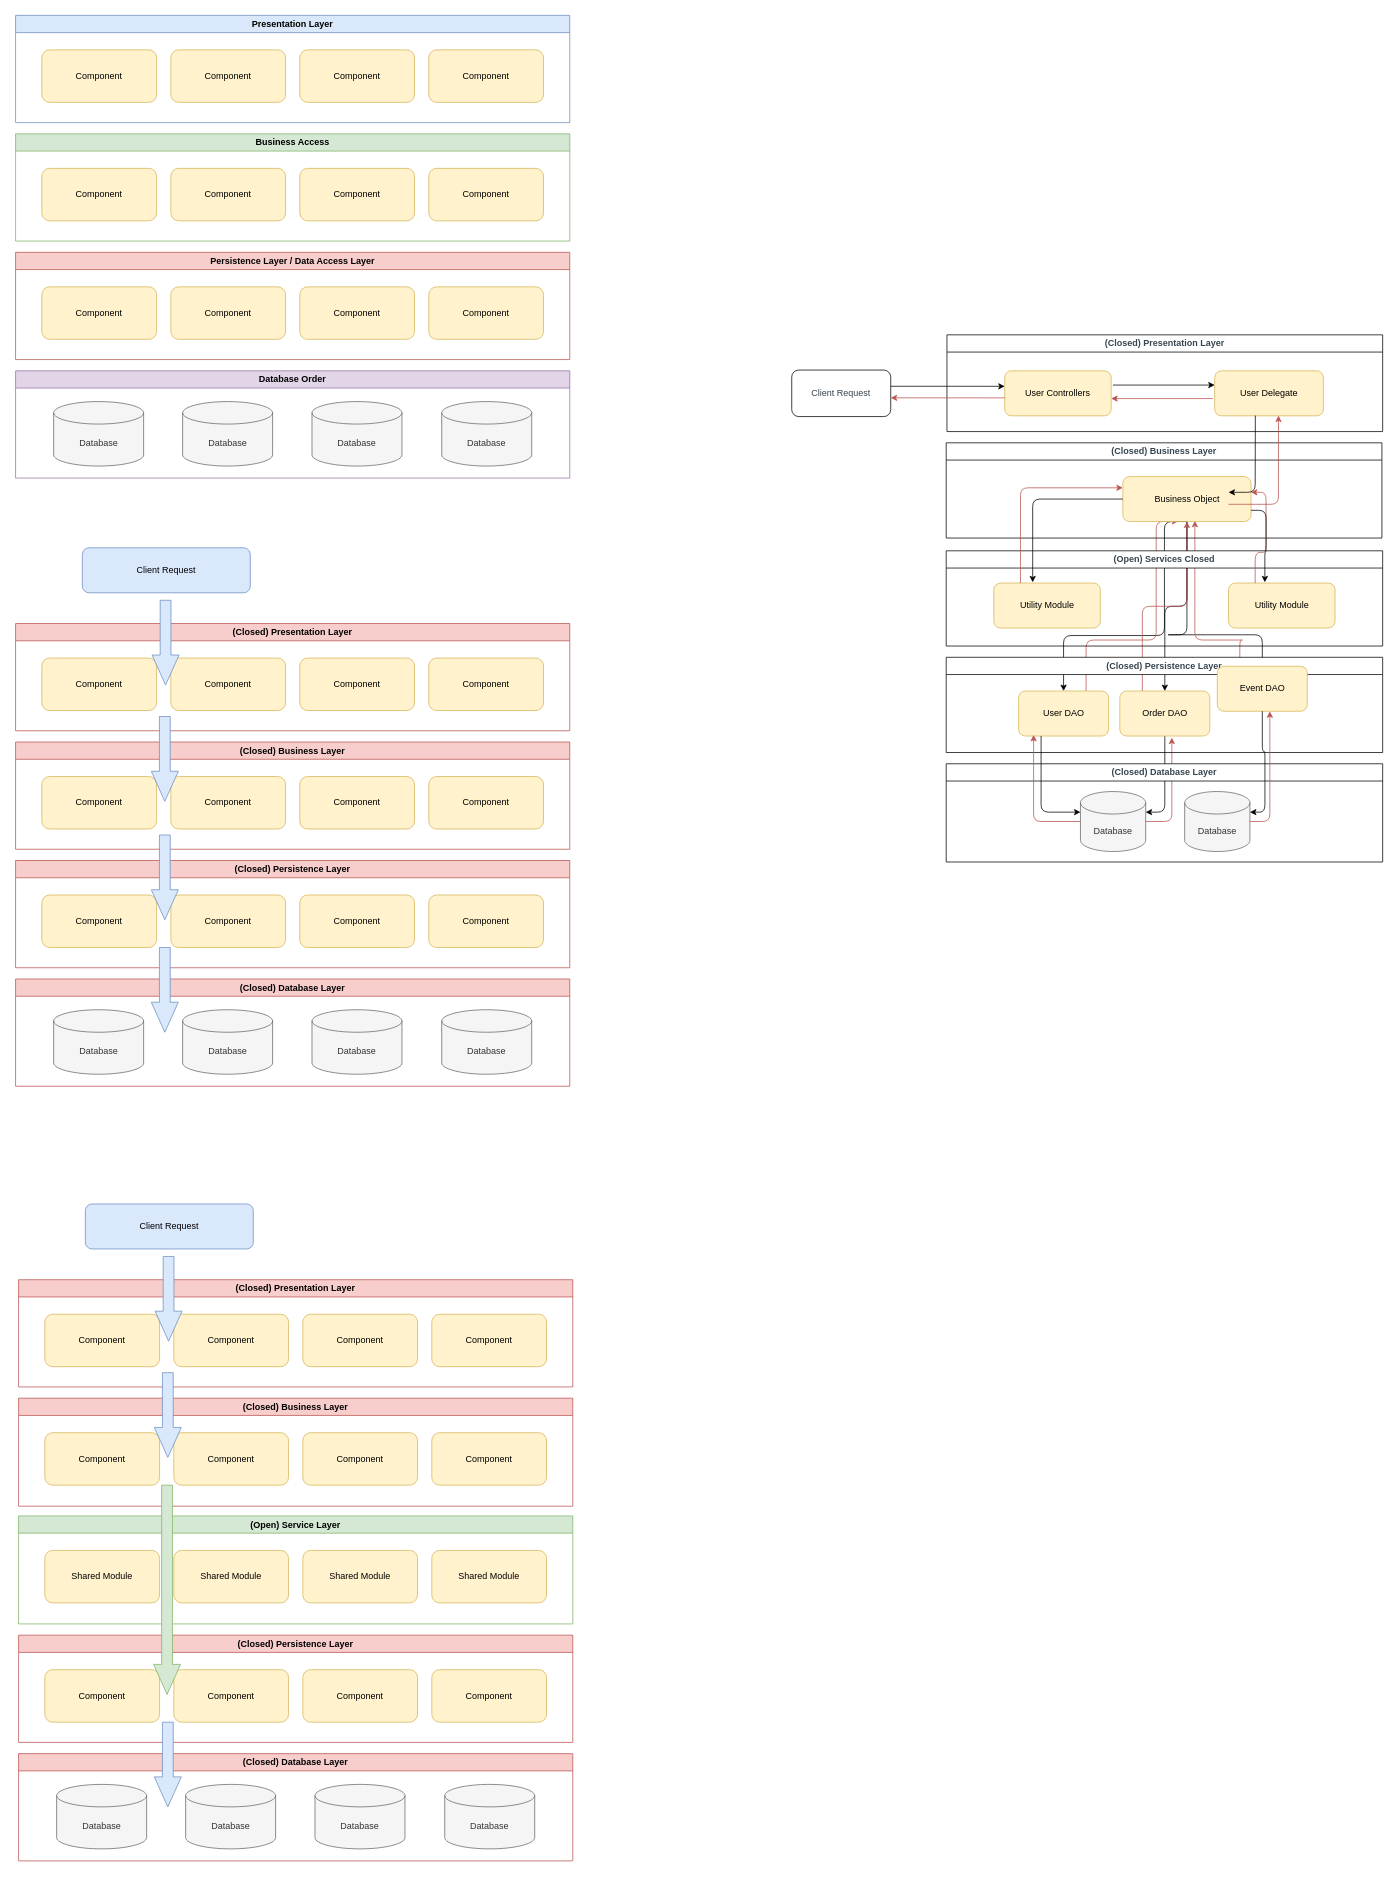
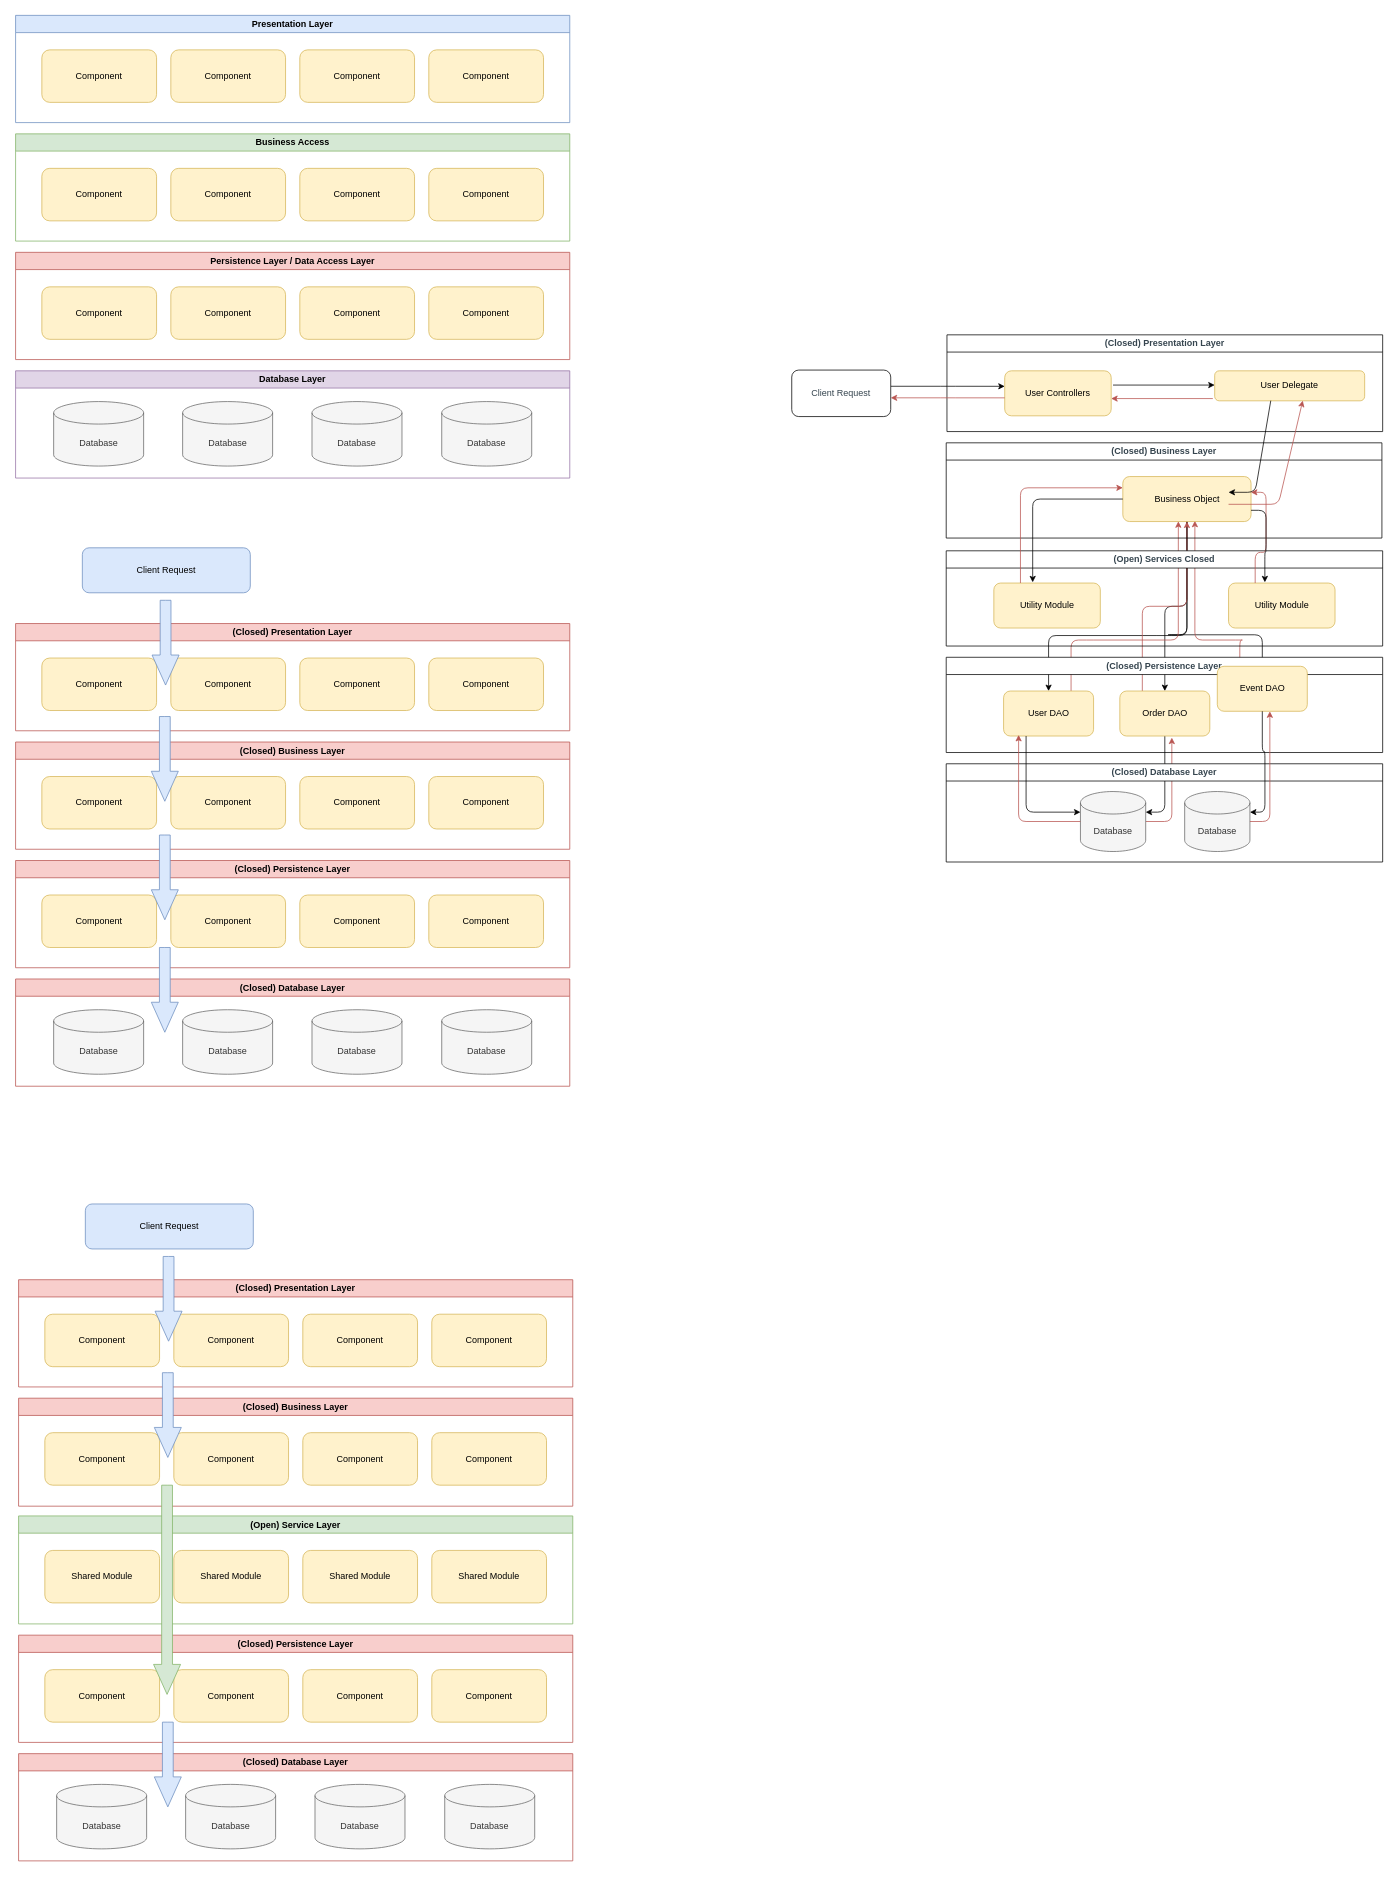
(293, 380) -> (293, 380)
(1269, 393) -> (1290, 386)
(1064, 714) -> (1049, 714)
